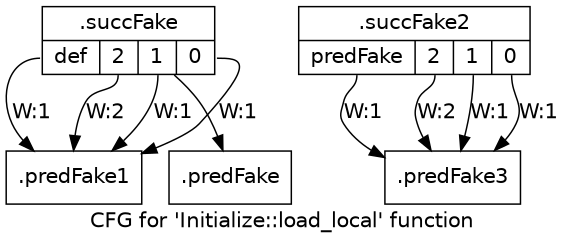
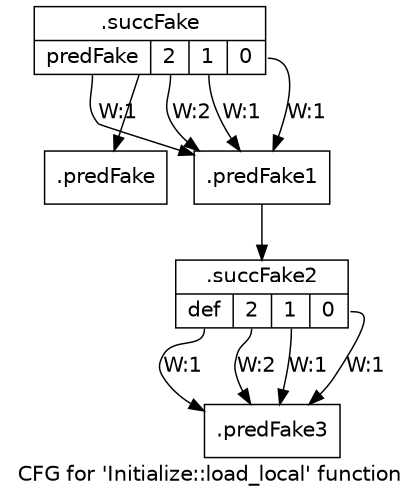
(71, 57) -> (92, 57)
(357, 57) -> (204, 310)
none -> (262, 225)
